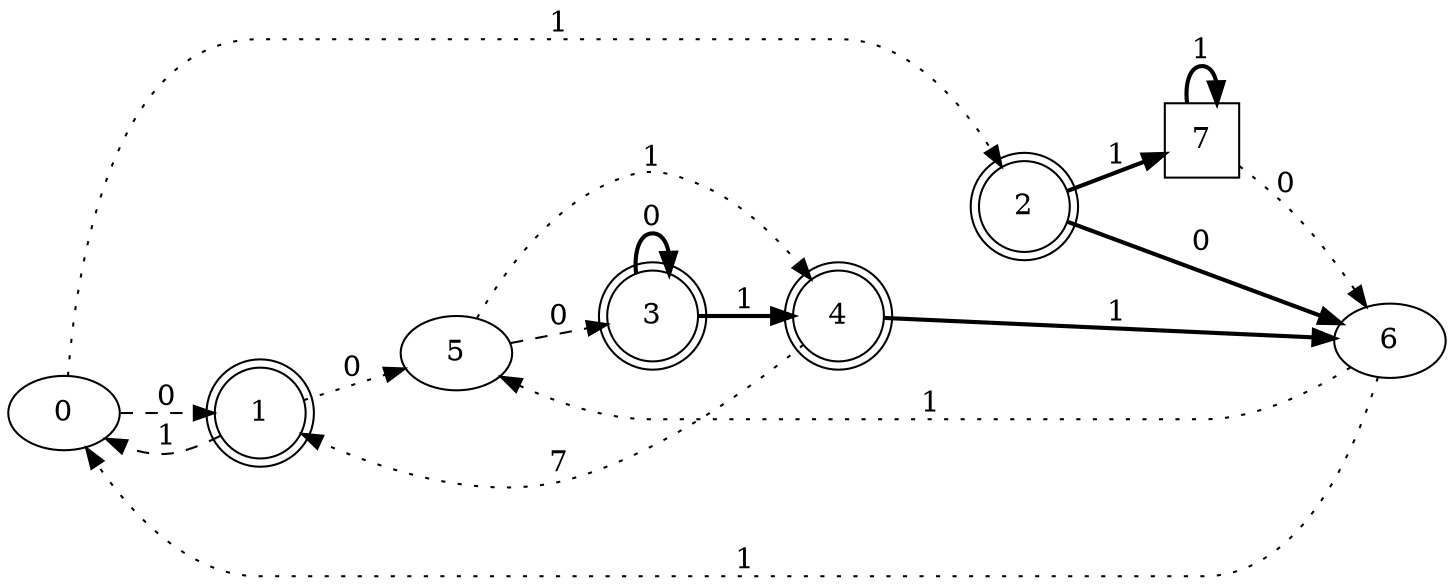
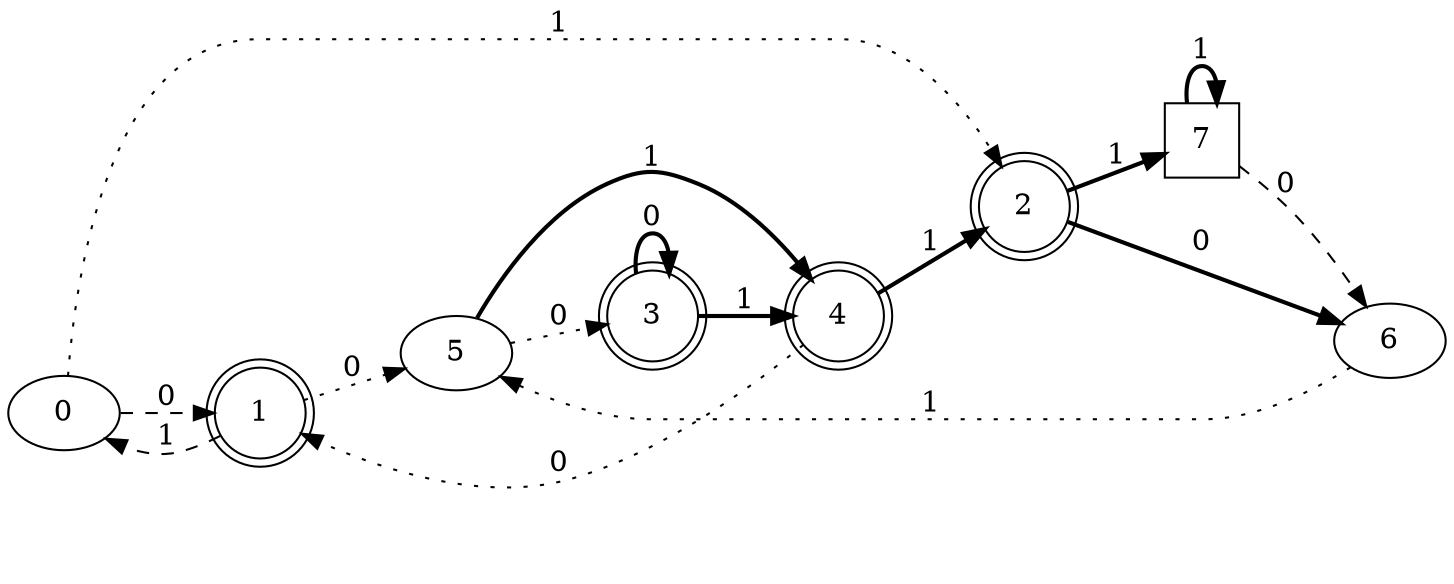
(623, 178) -> (623, 178)
(1302, 223) -> (1302, 223)
(1099, 328) -> (923, 267)
(549, 336) -> (549, 336)
(560, 464) -> (560, 464)
(770, 576) -> none
